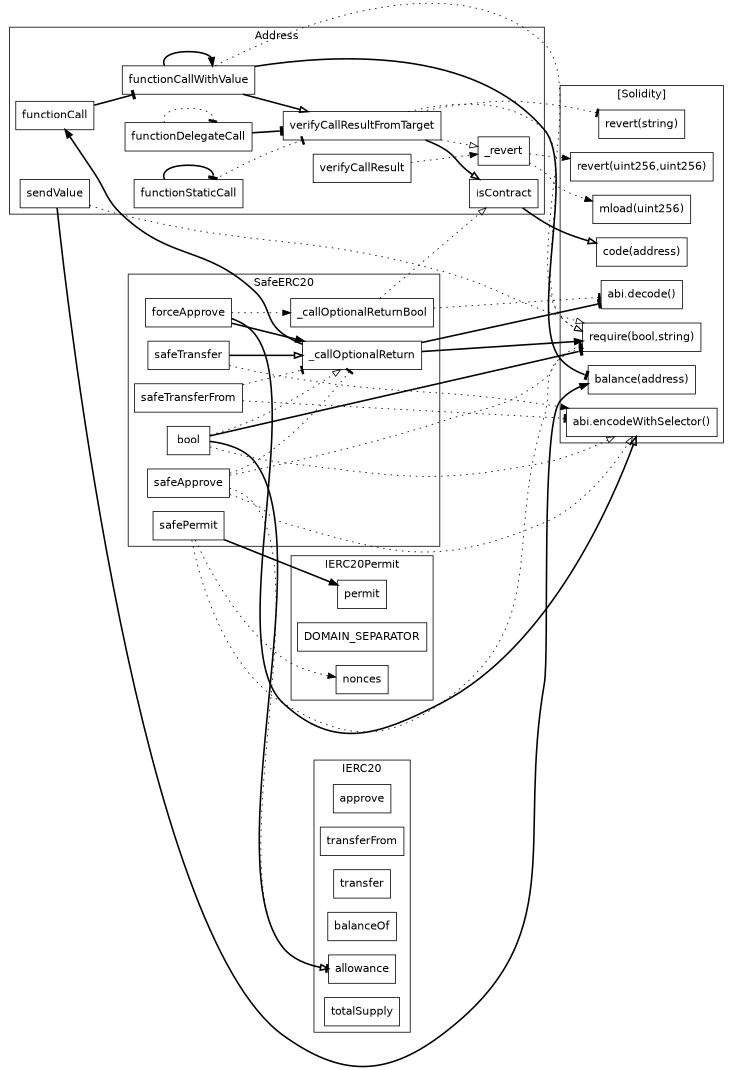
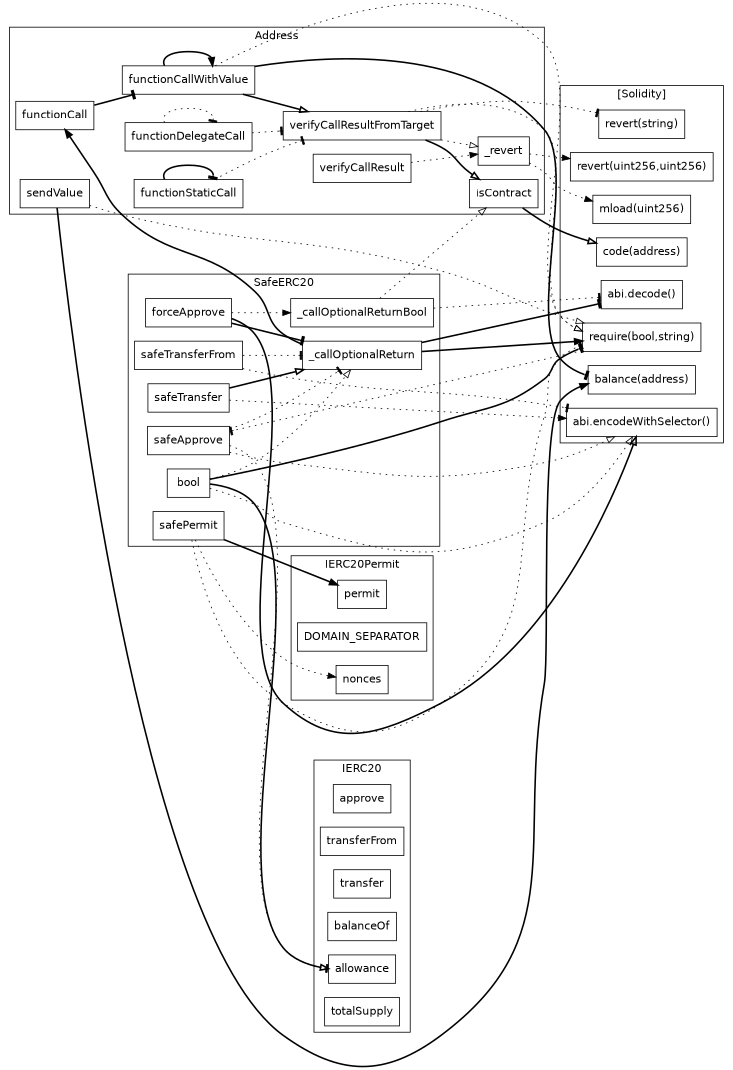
(266, 132) -> (266, 132)
(264, 331) -> (266, 332)
(413, 430) -> (425, 387)
